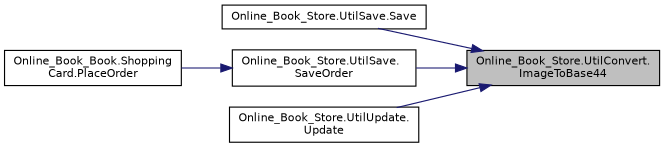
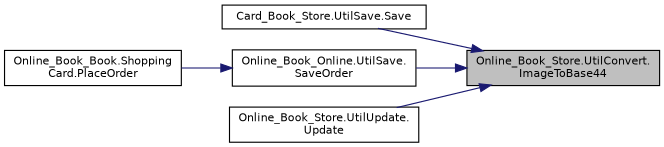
(324, 17) -> (324, 17)
(324, 68) -> (324, 68)
